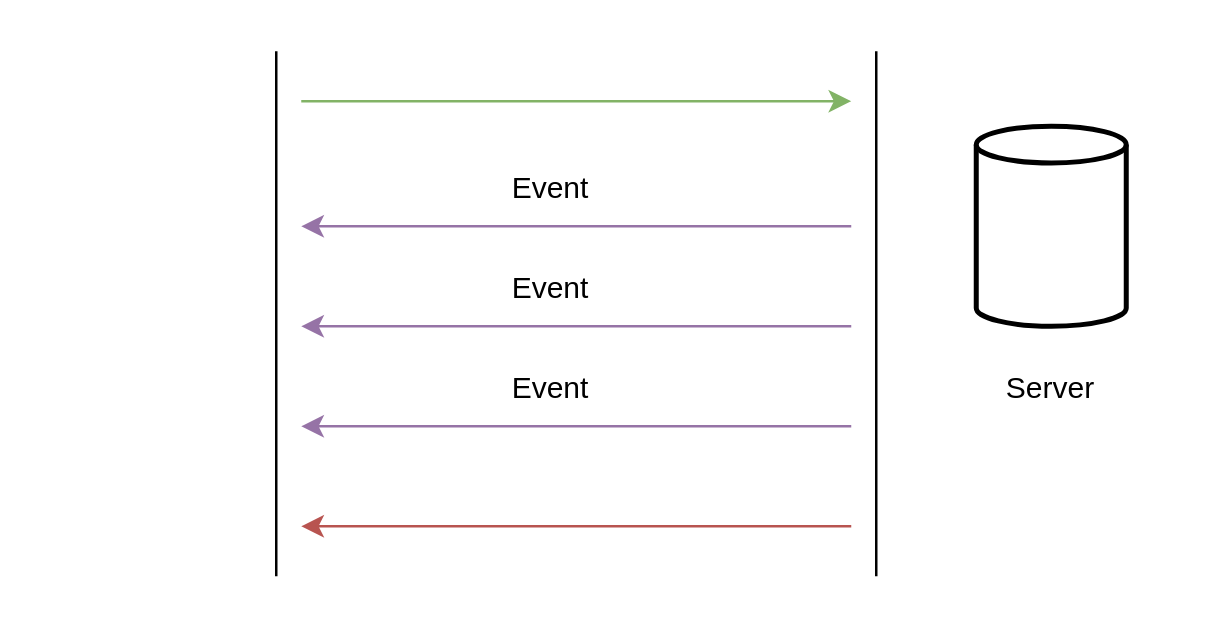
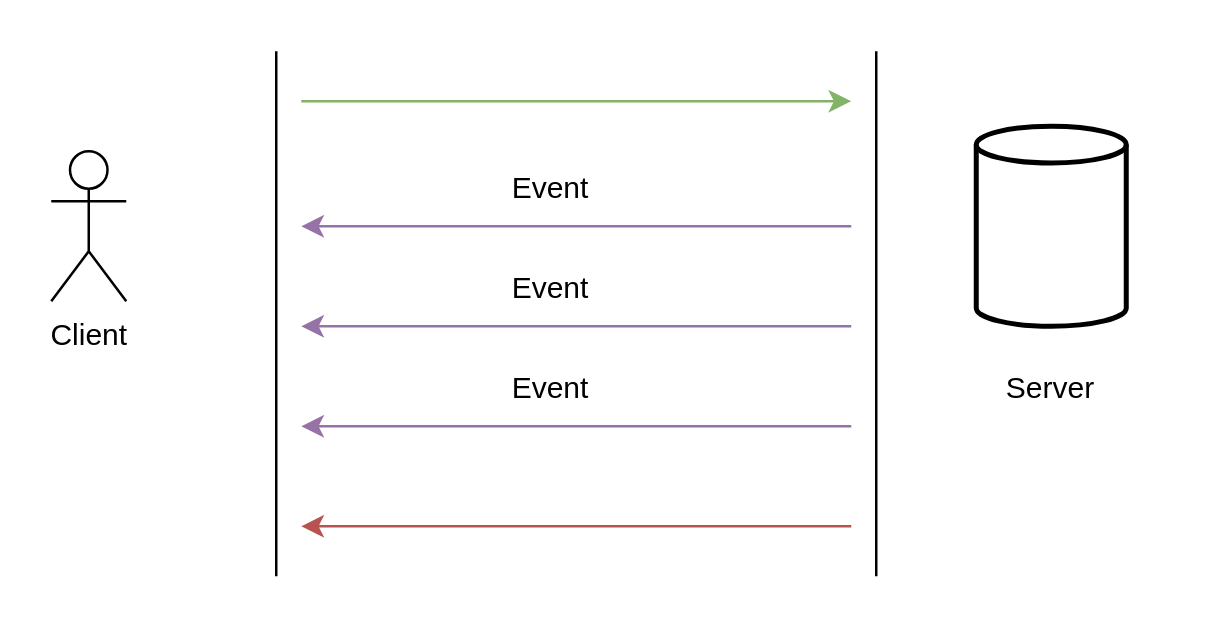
none -> (89, 226)
